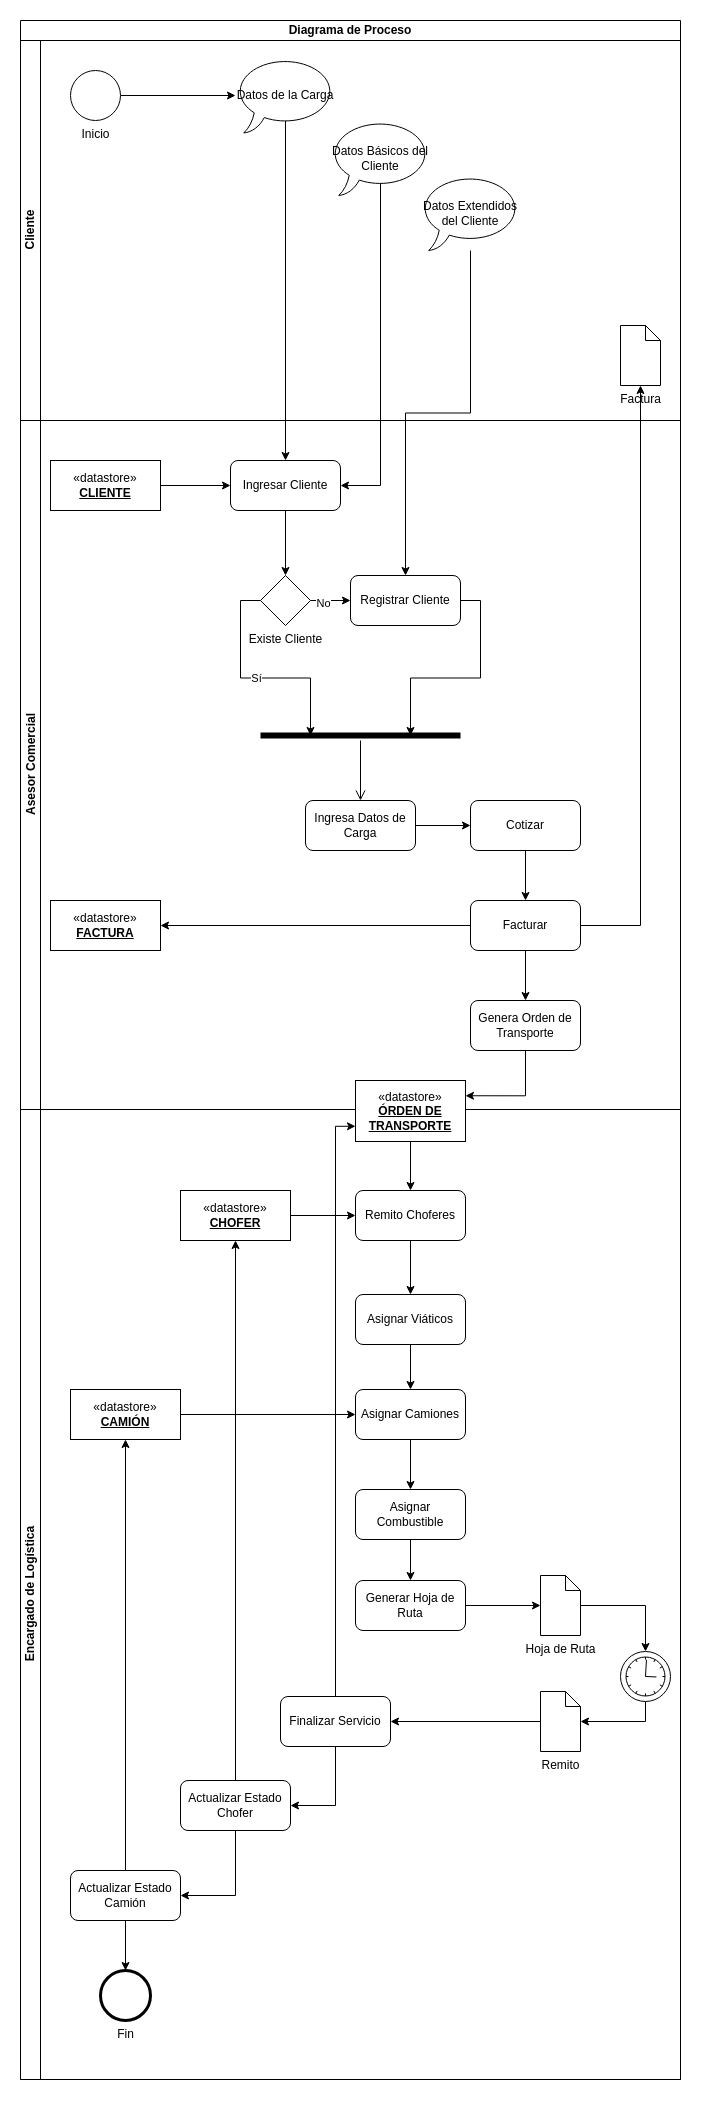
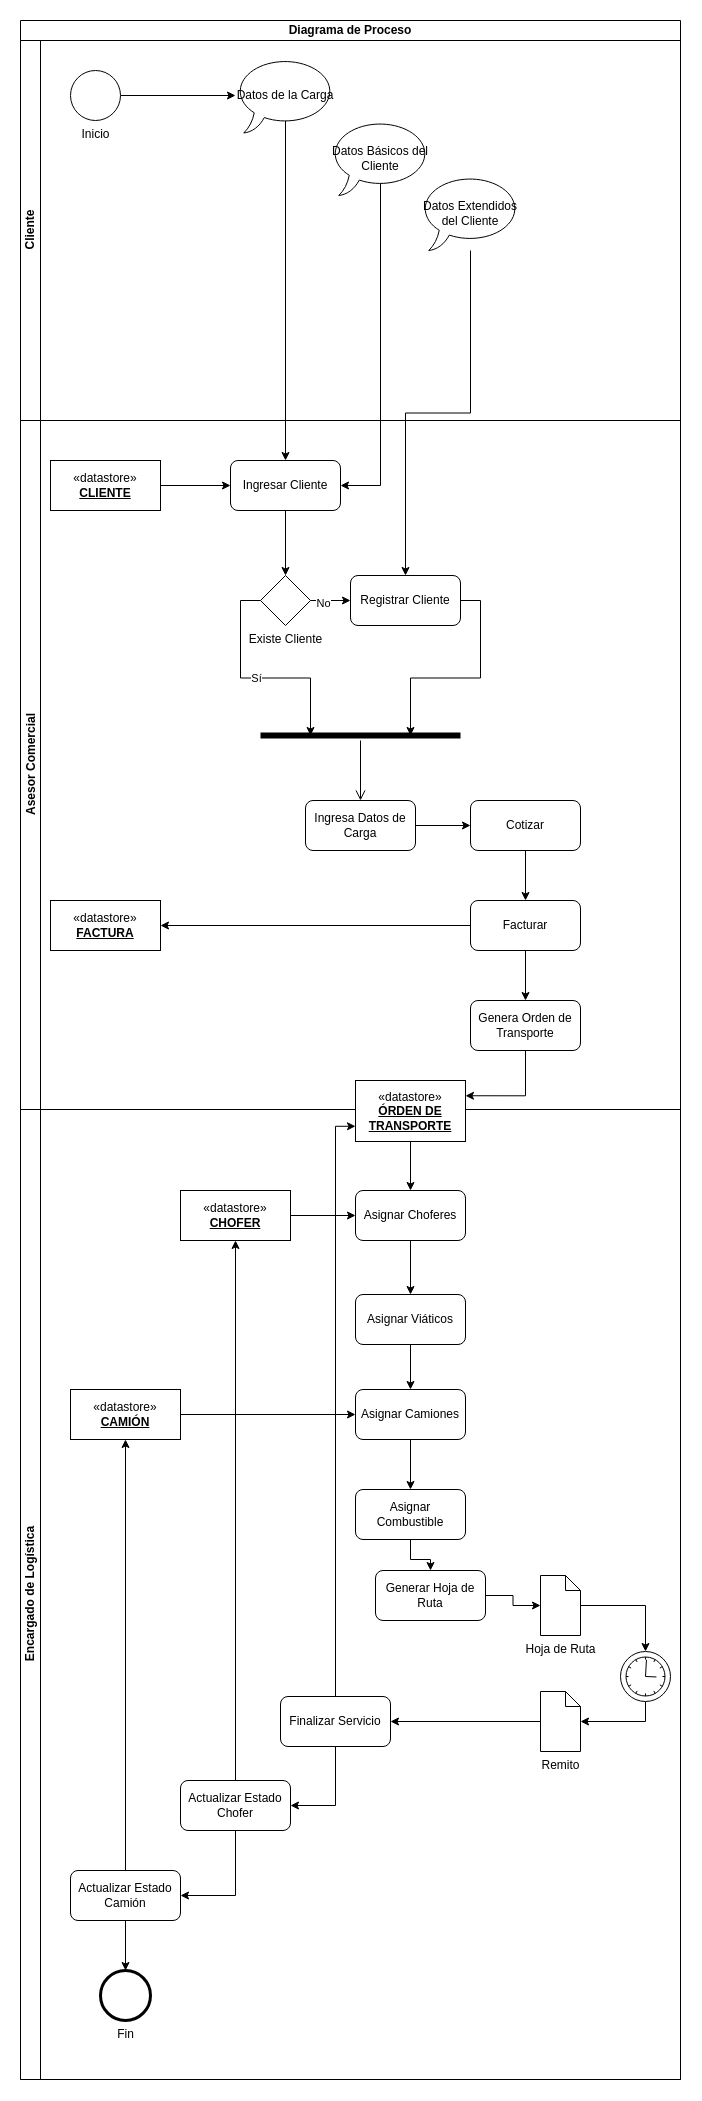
(641, 356) -> none
(641, 689) -> none
(411, 1216) -> (411, 1216)
(411, 1606) -> (431, 1596)
